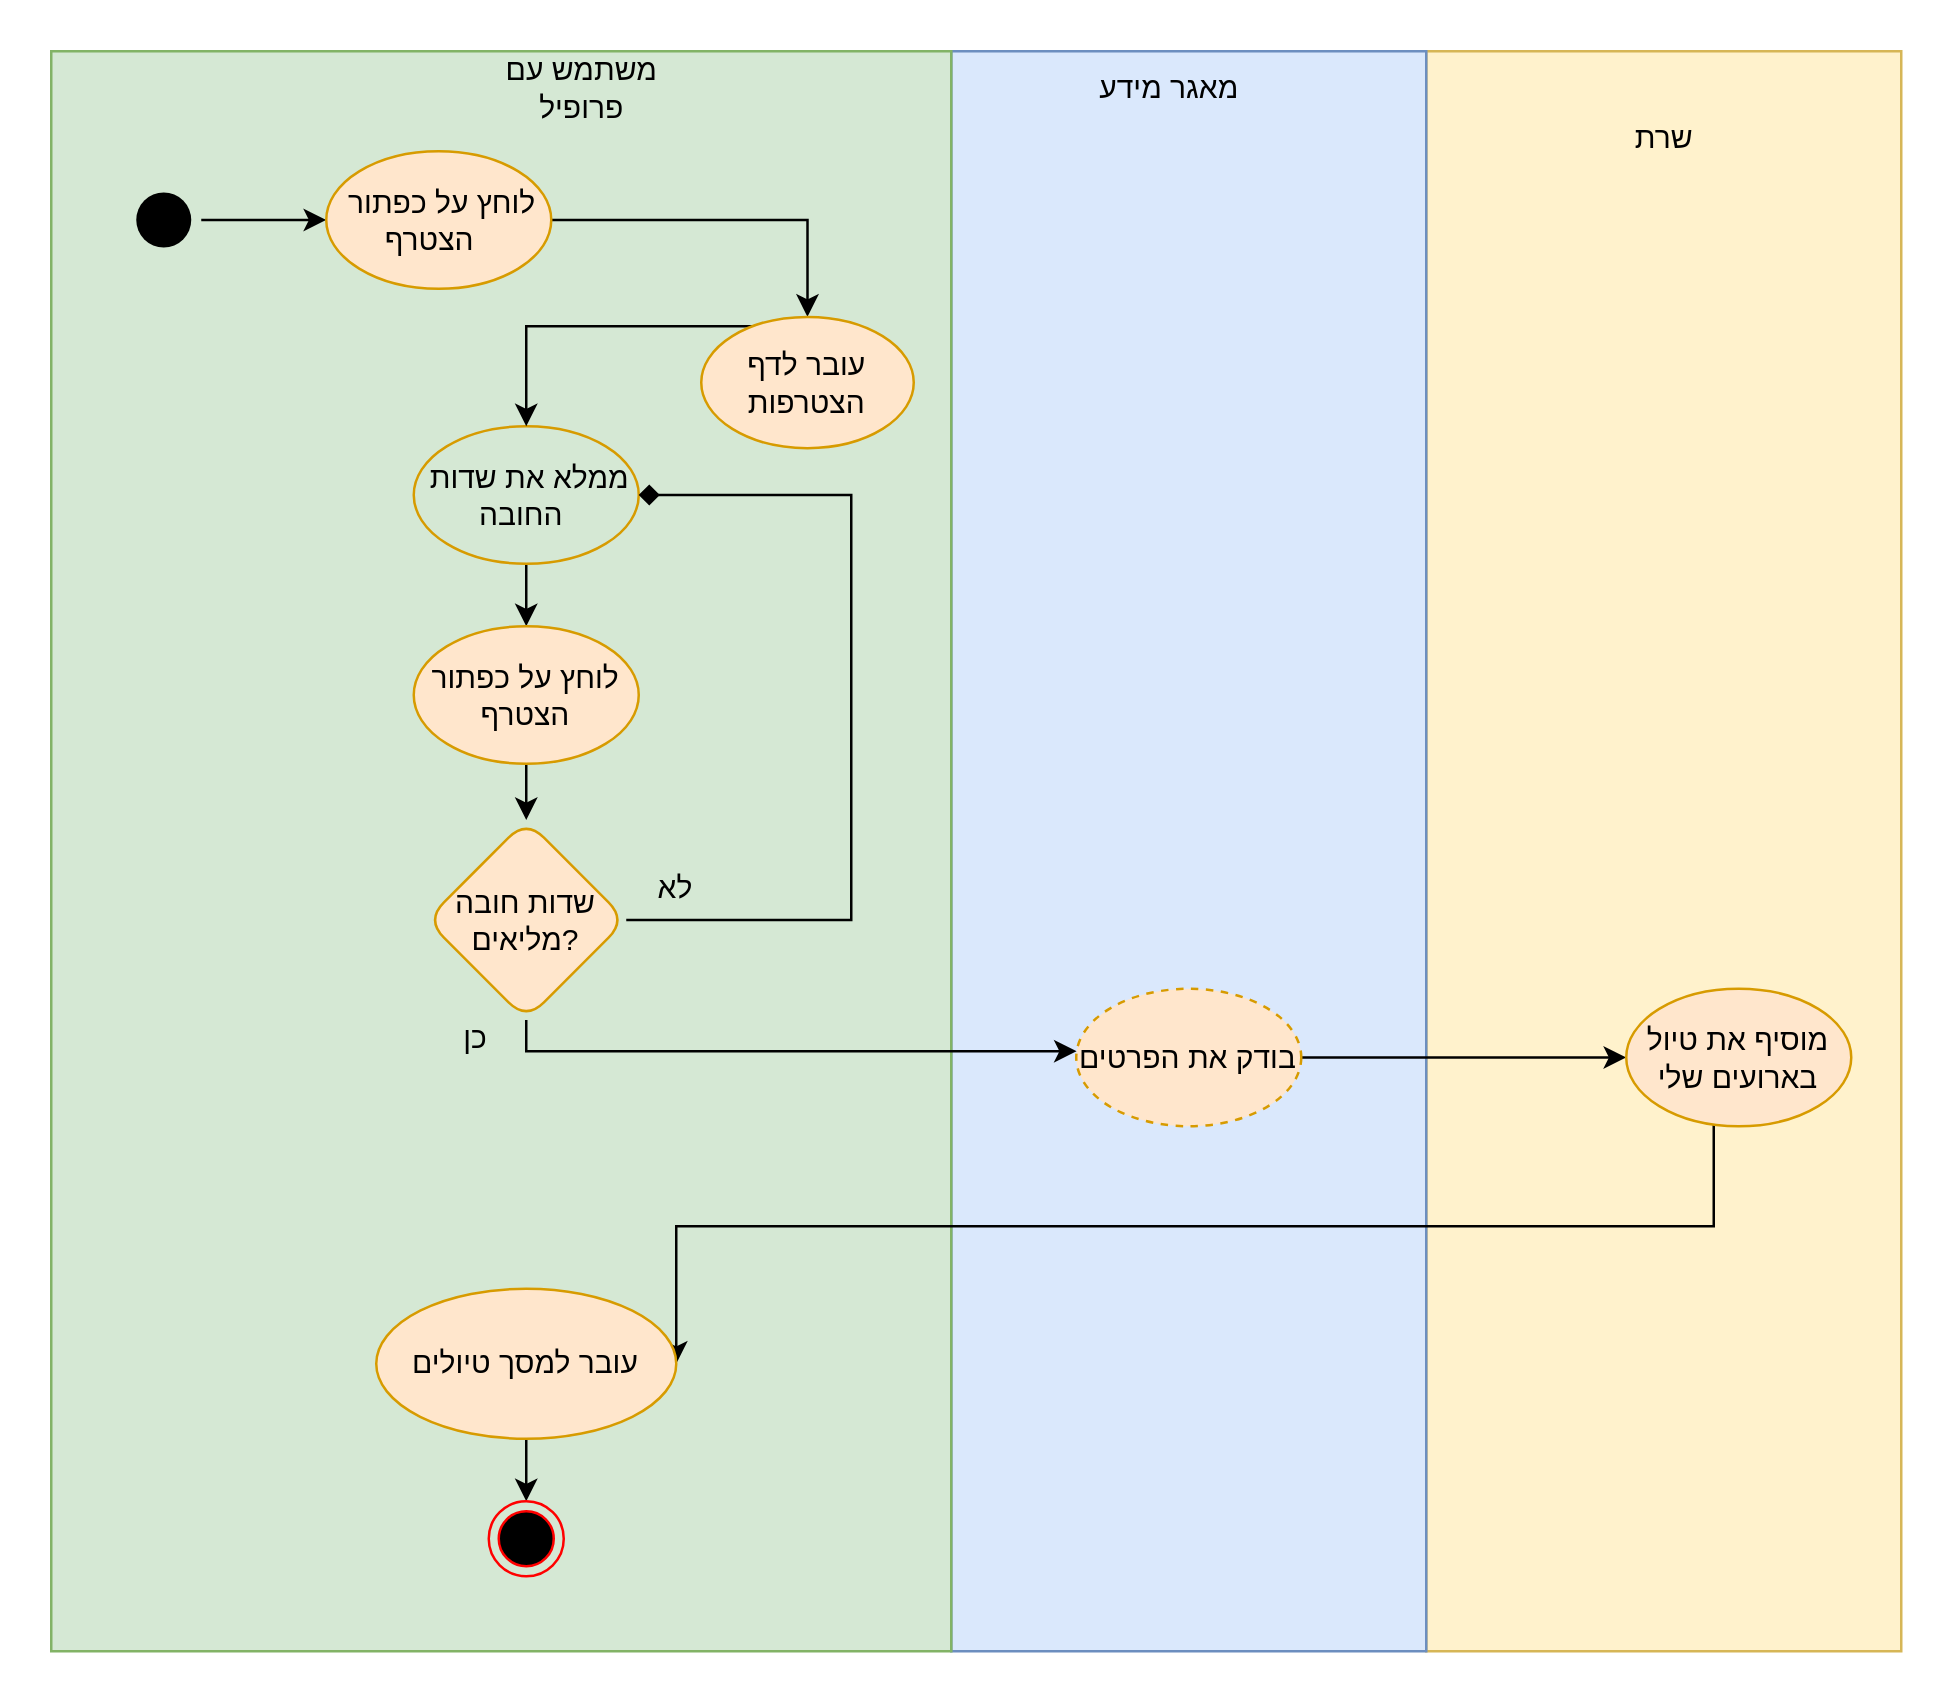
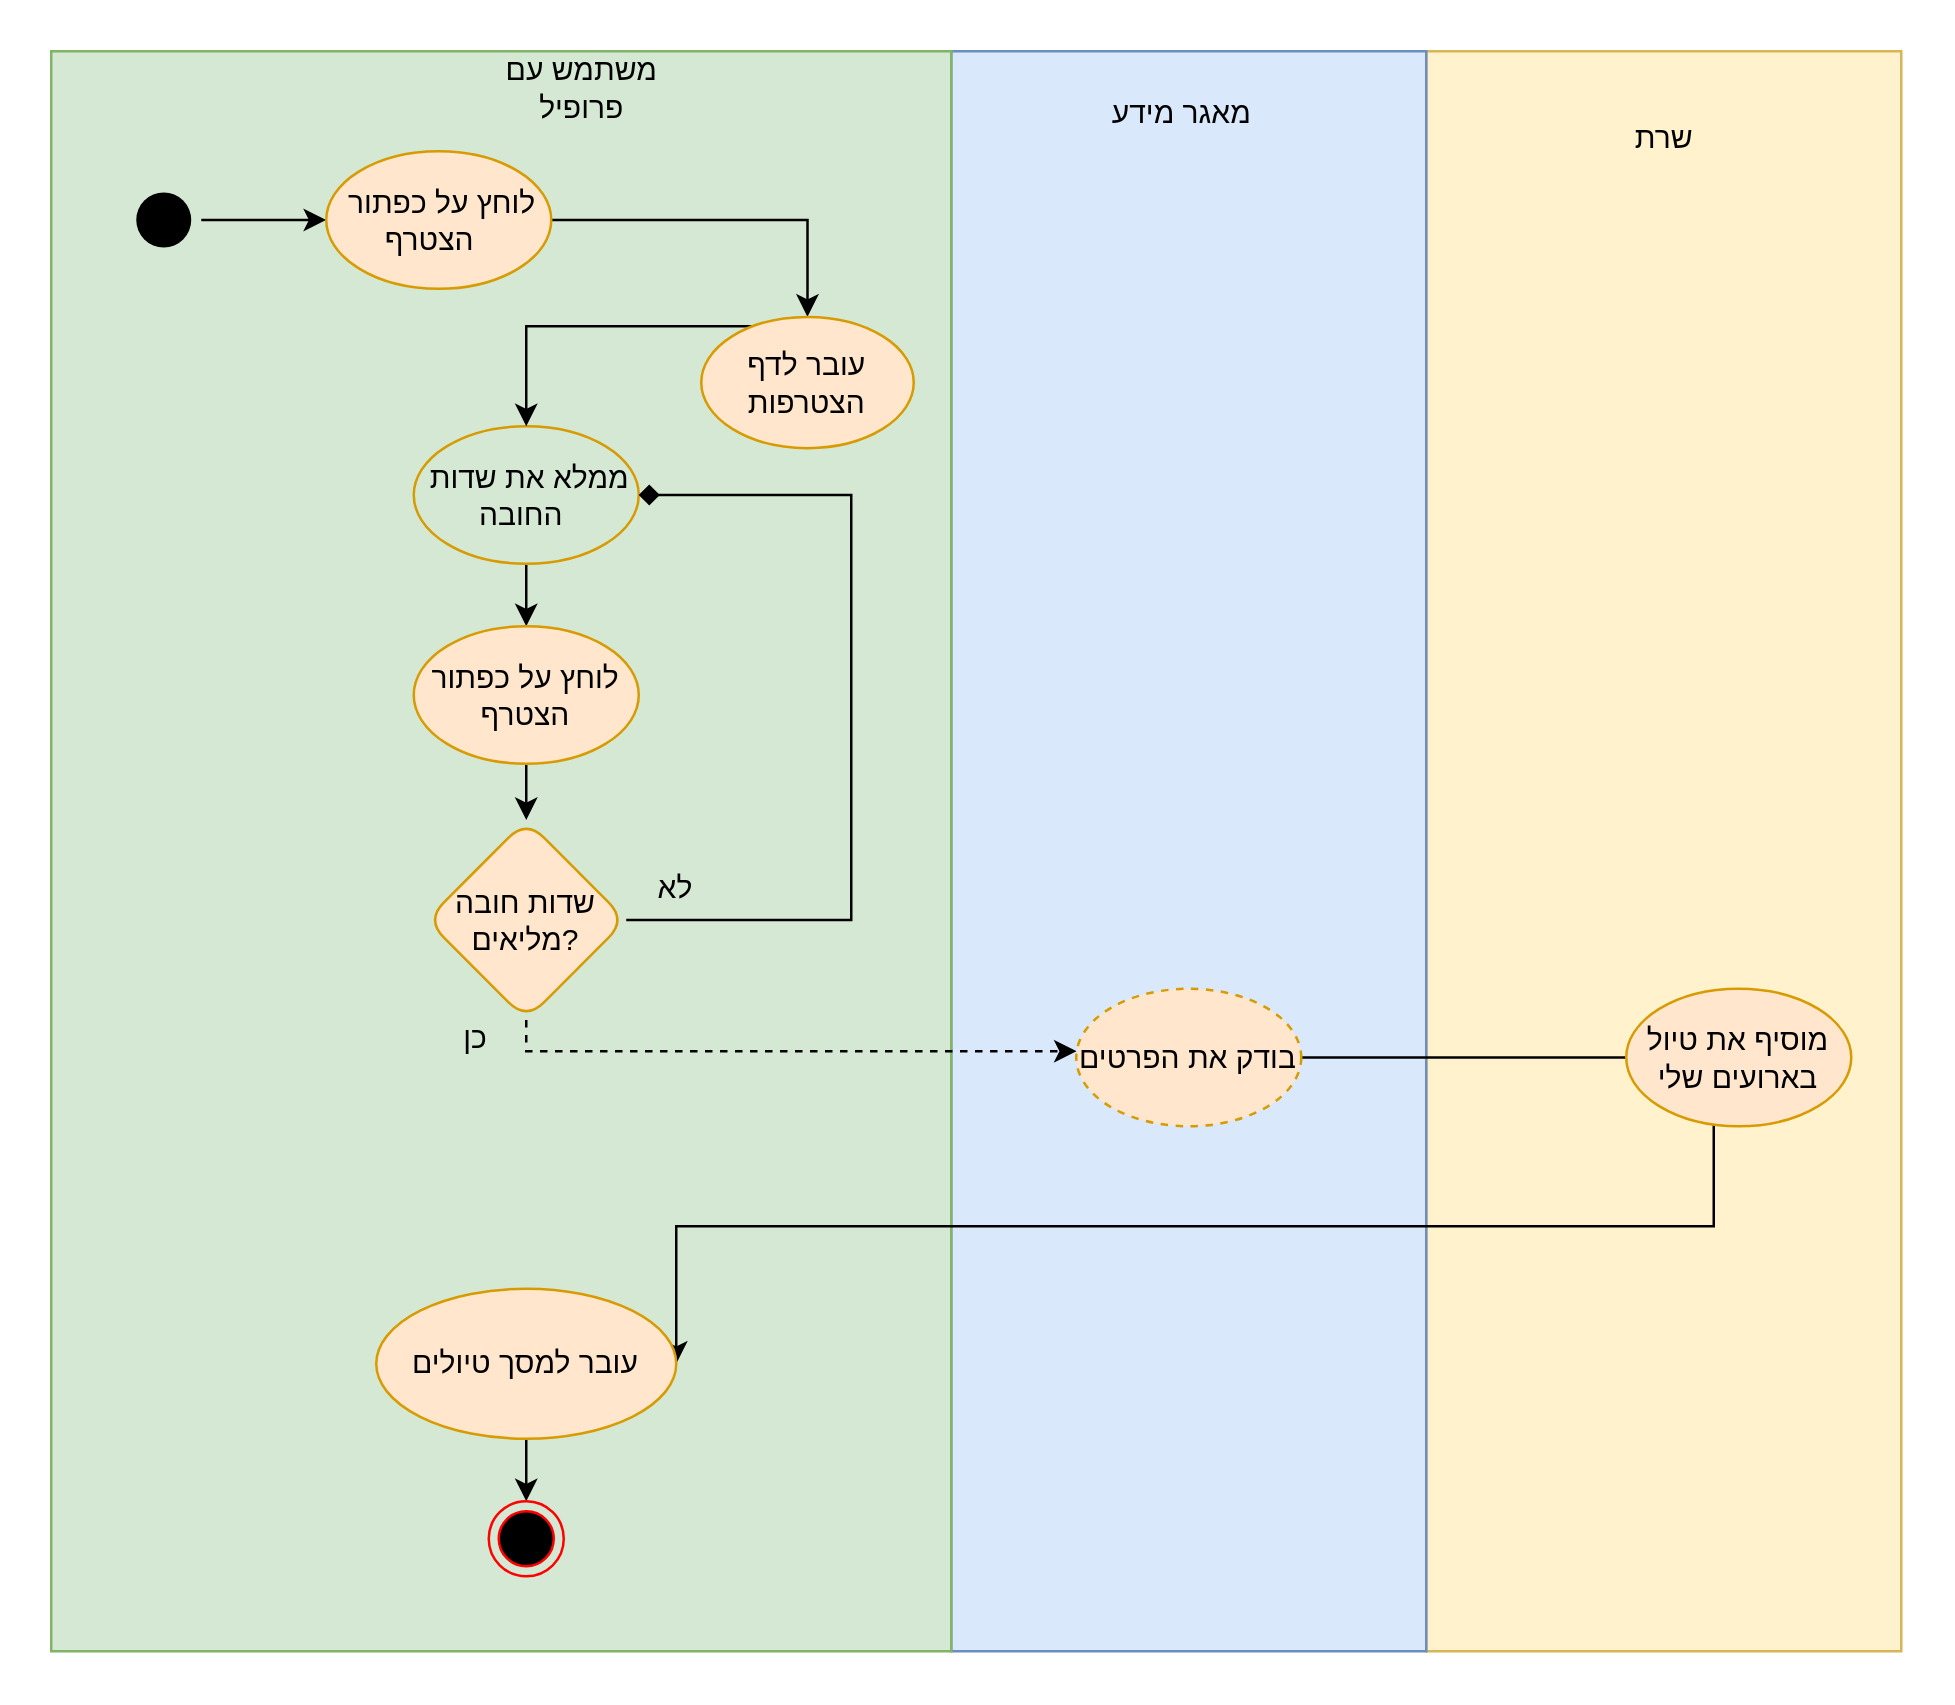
(1170, 89) -> (1183, 114)
(781, 1051) -> (781, 1051)
(1607, 1058) -> (1614, 1058)
